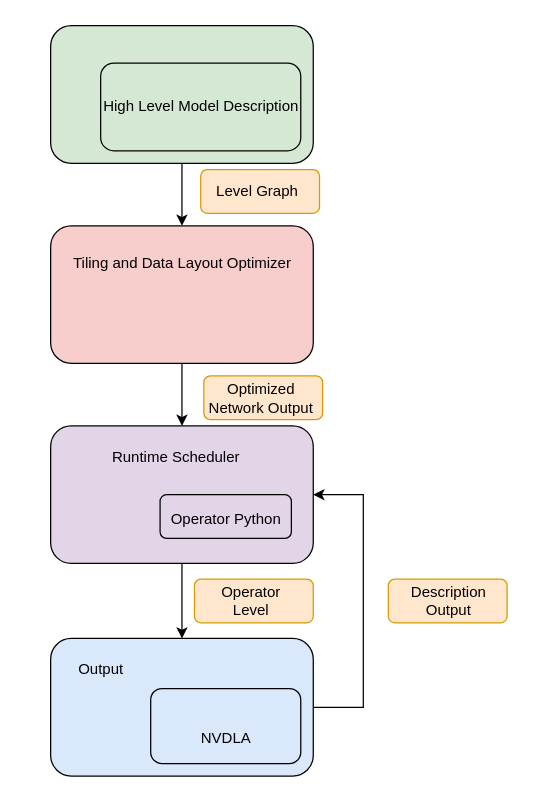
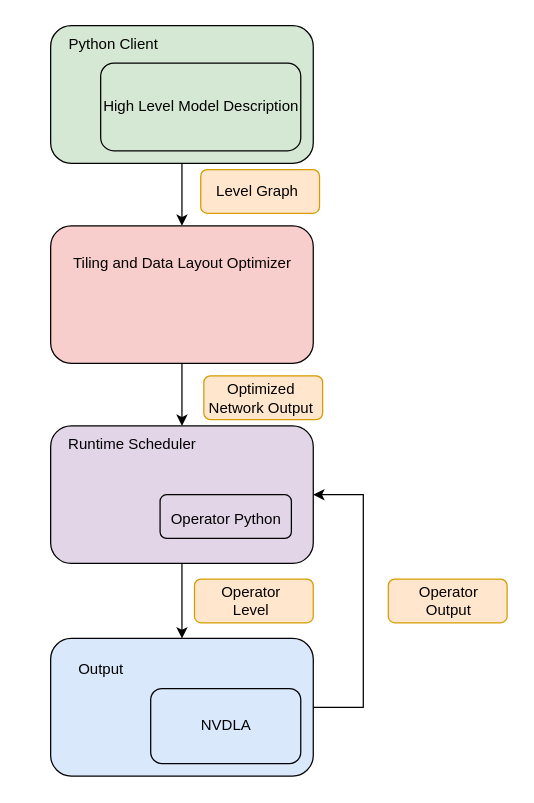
none -> (113, 44)
(176, 457) -> (132, 444)
(449, 601) -> (449, 601)
(226, 738) -> (226, 726)
